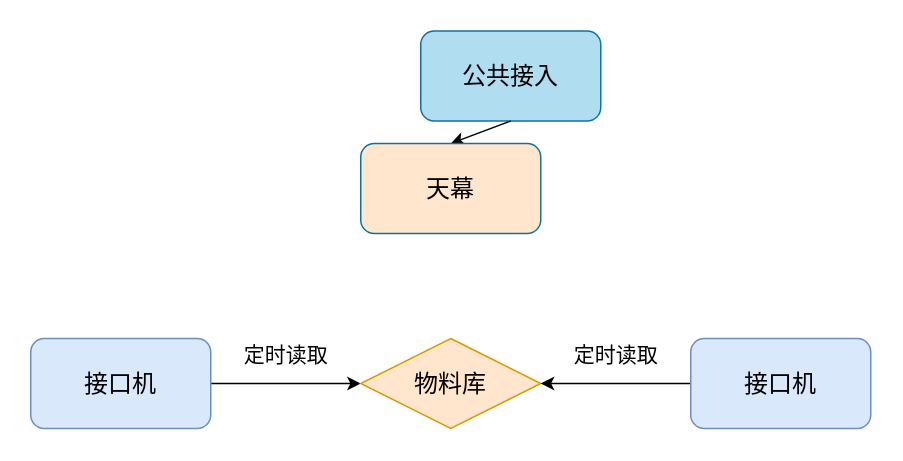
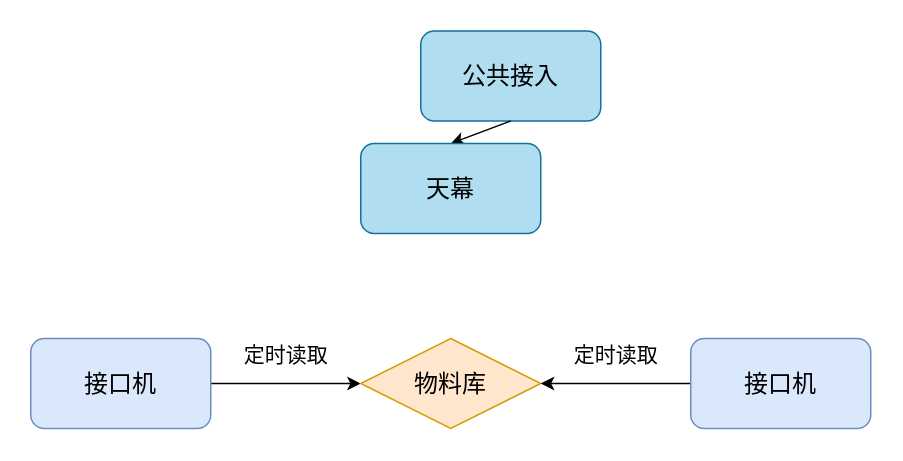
(451, 188) -> (451, 188)
